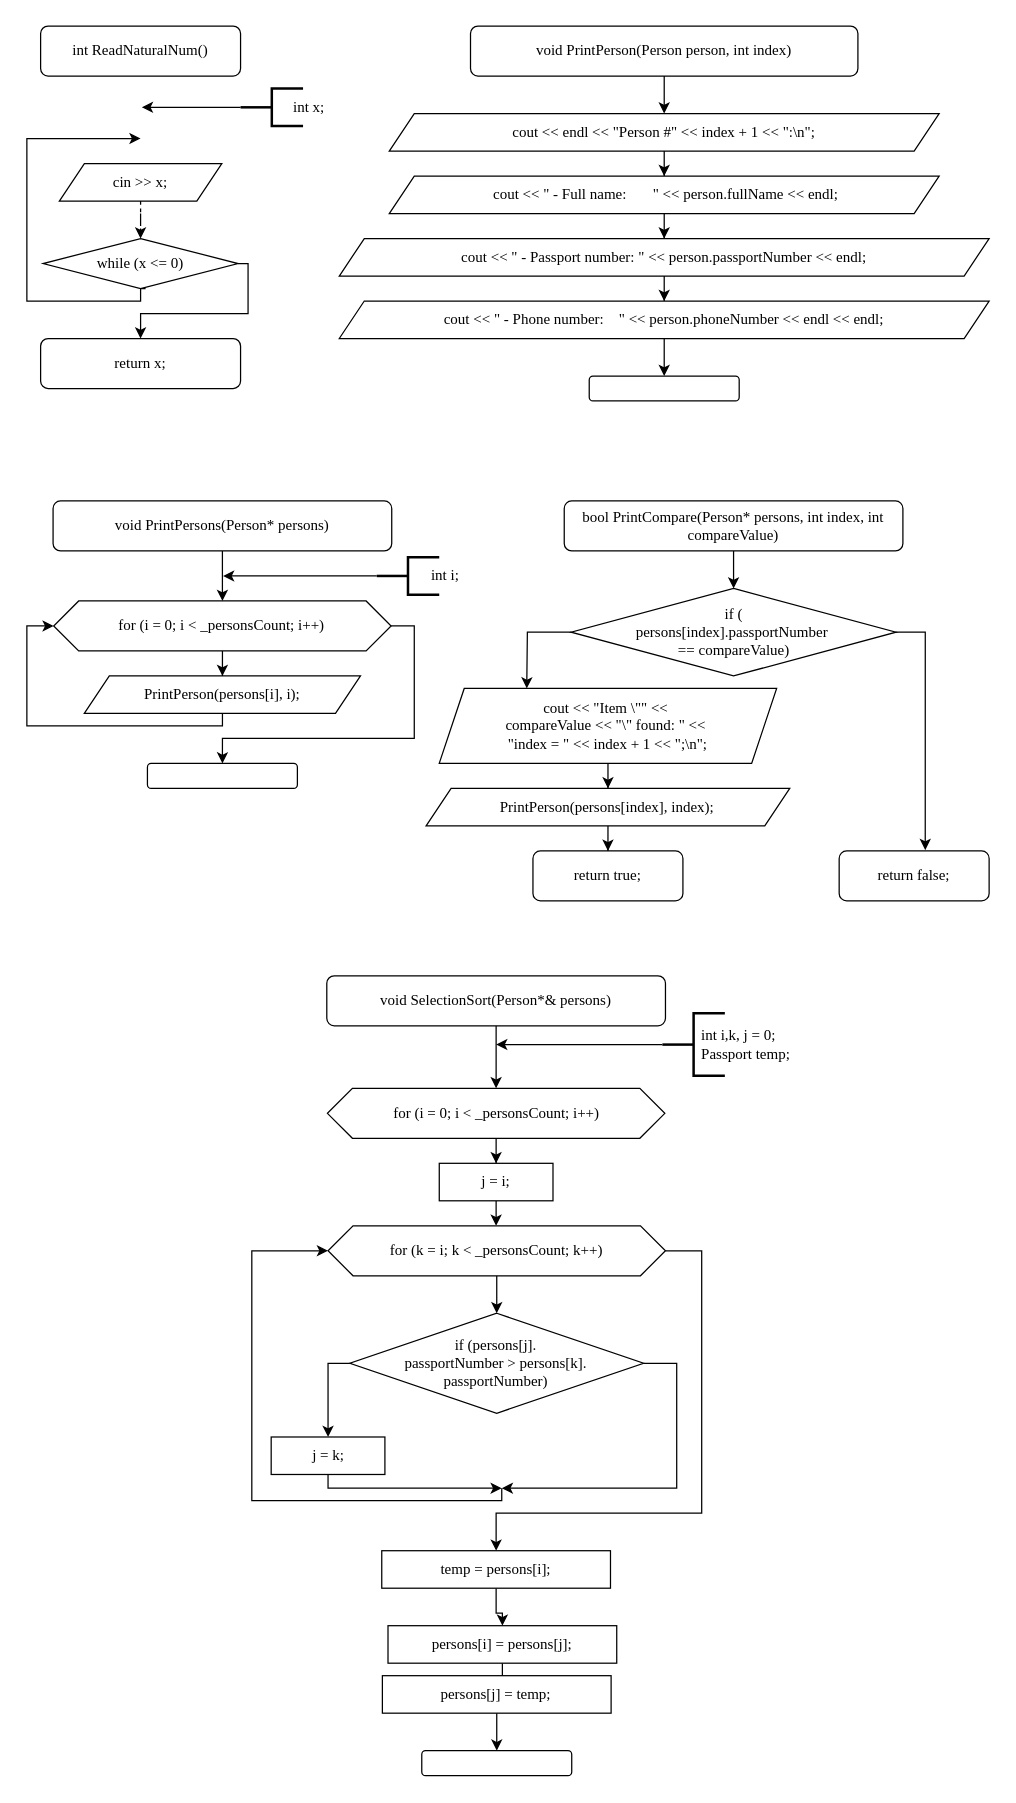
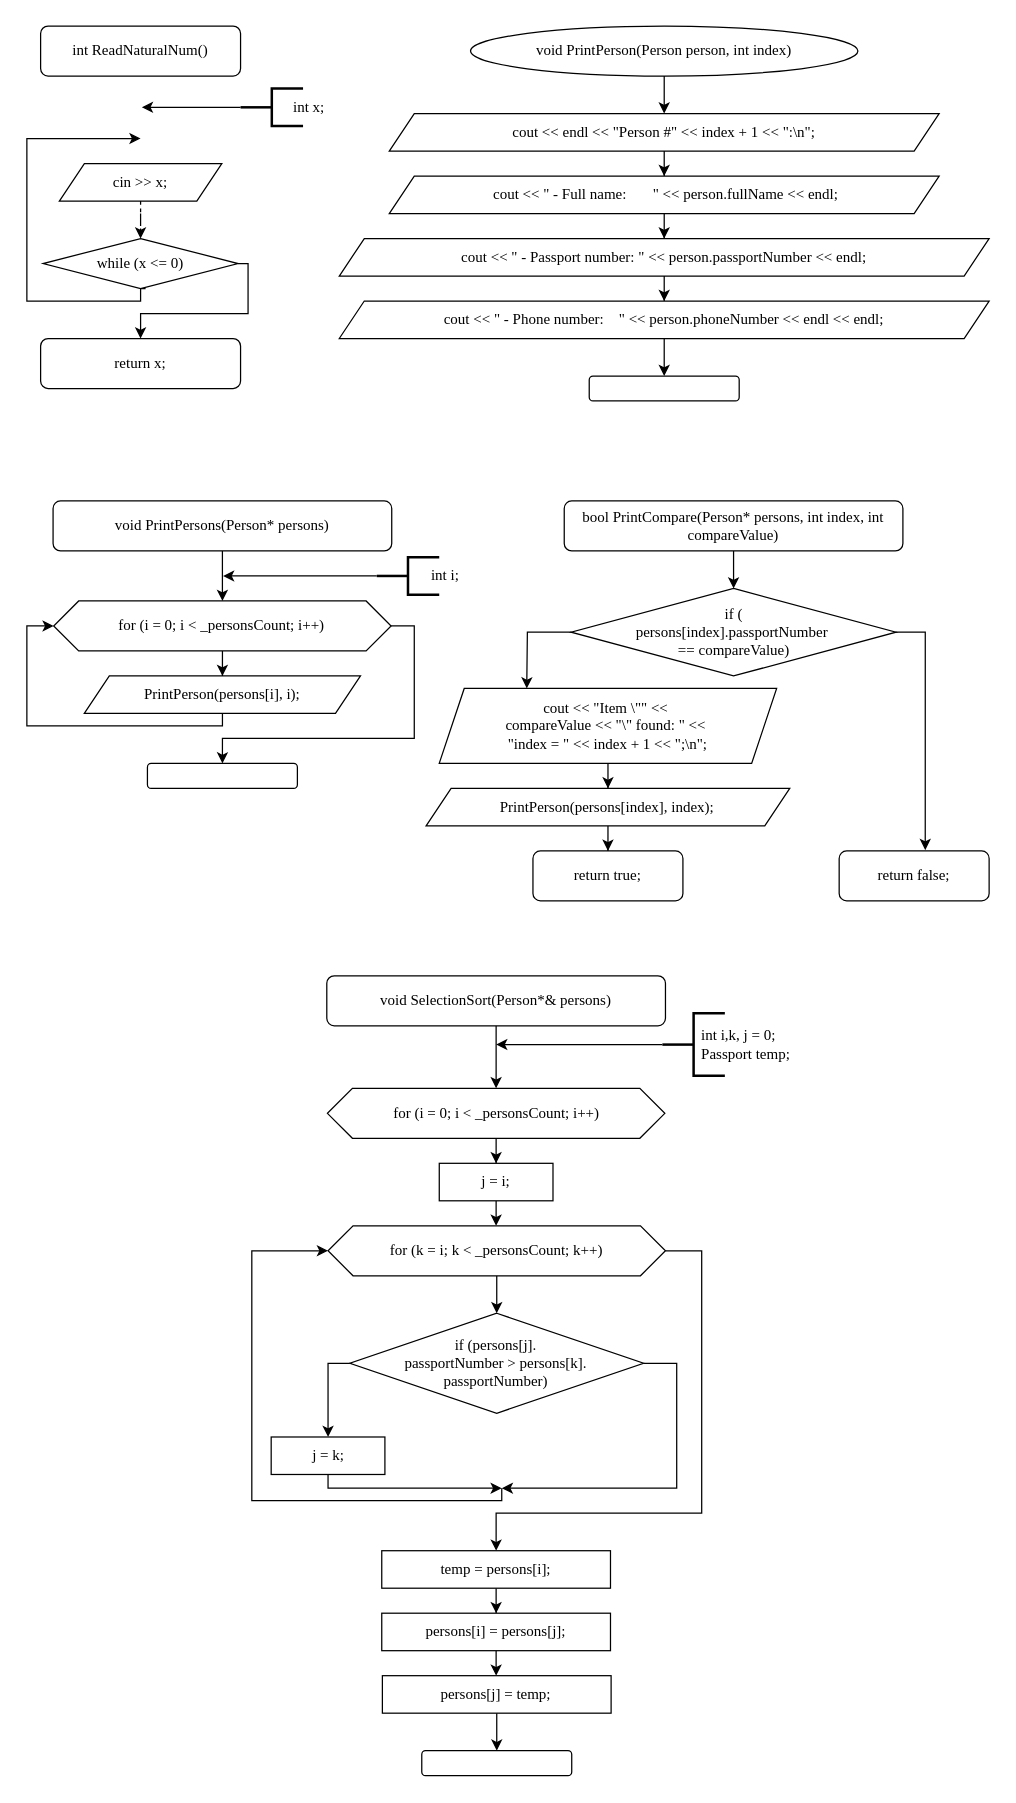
(664, 51) -> (664, 51)
(502, 1644) -> (496, 1632)
